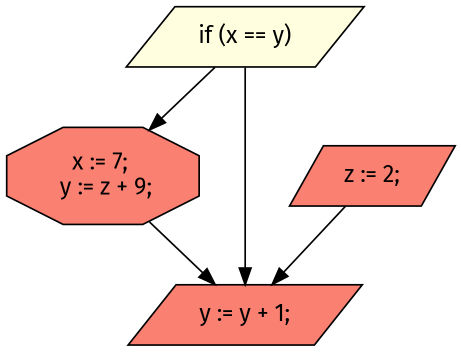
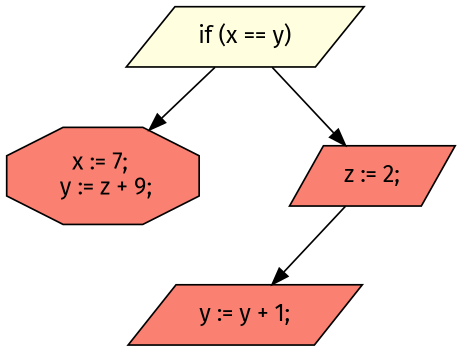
(245, 168) -> (303, 100)
(176, 247) -> none
